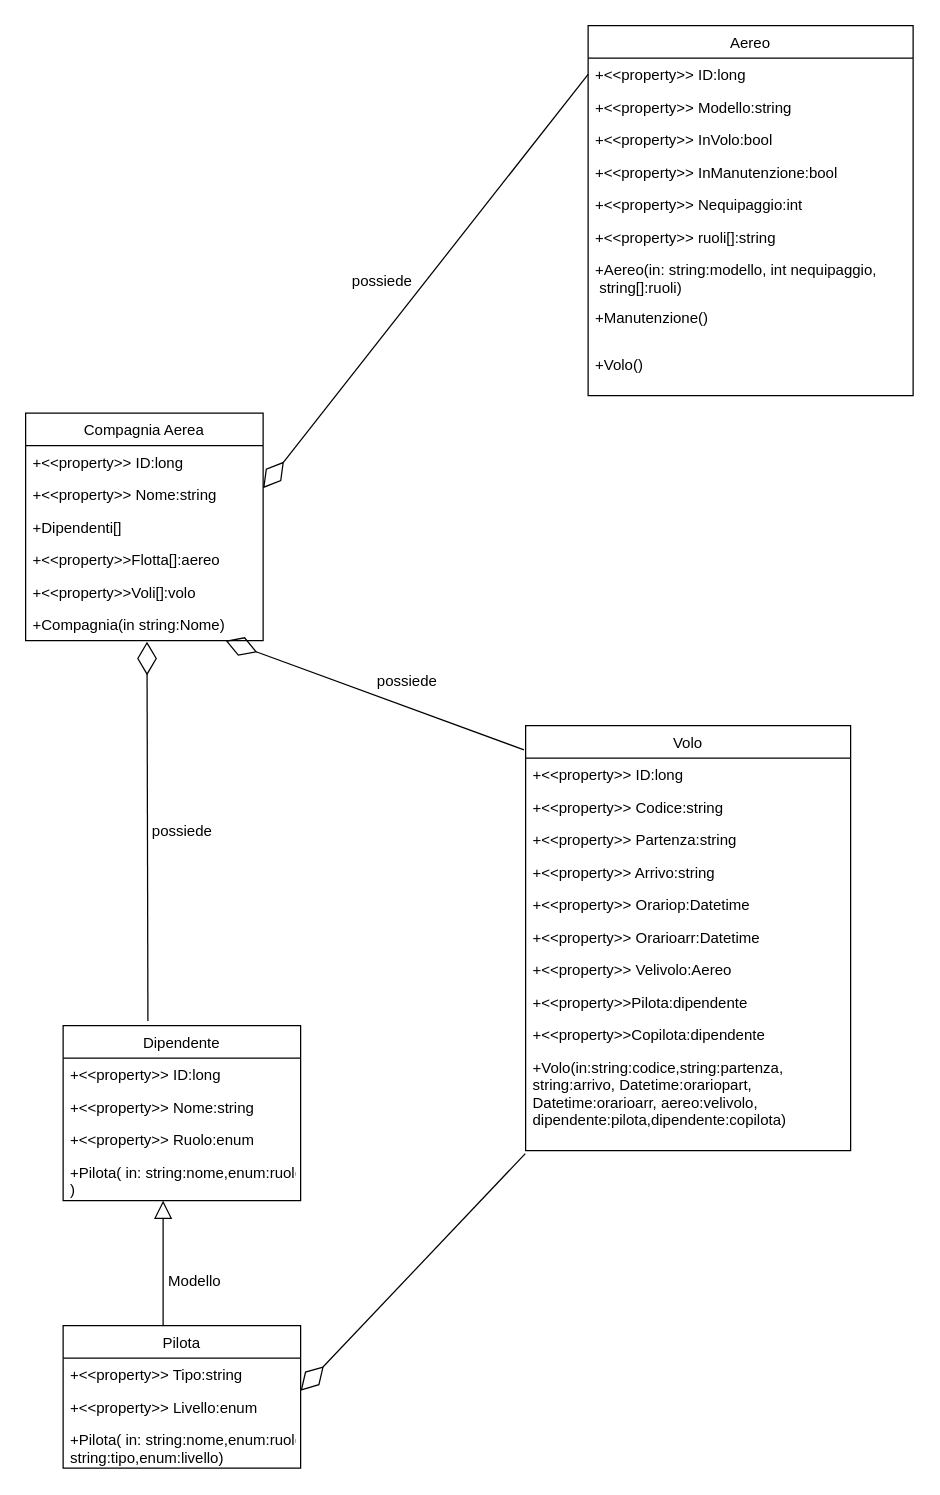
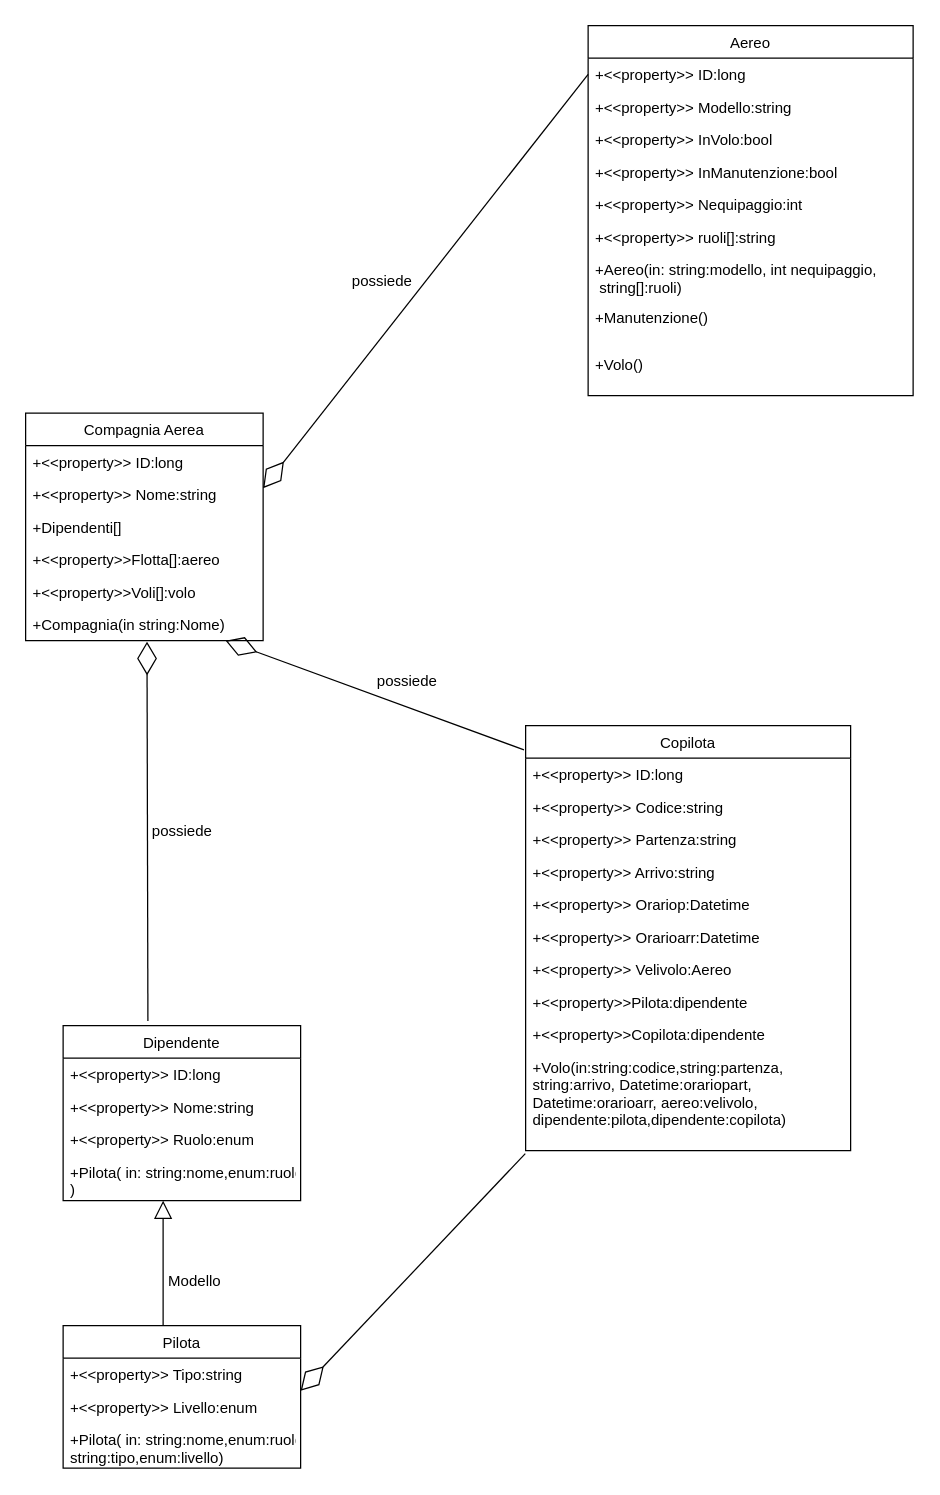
(688, 743) -> (688, 743)
